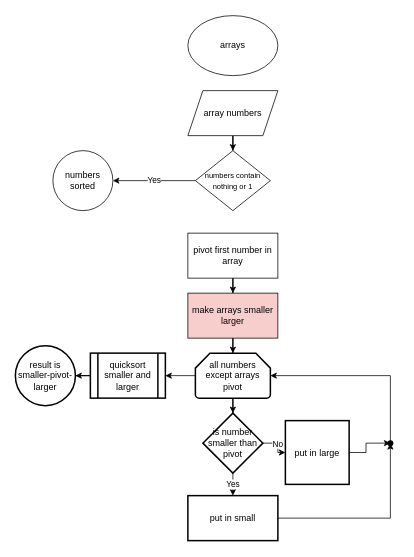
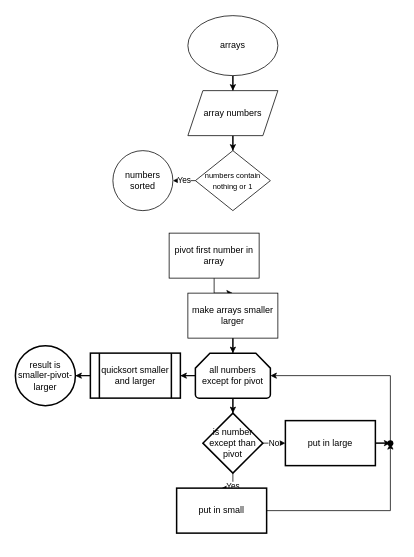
none -> (233, 85)
(83, 180) -> (143, 180)
(233, 255) -> (214, 255)
(233, 315) -> (233, 315)
(128, 375) -> (135, 375)
(233, 375) -> (233, 375)
(233, 443) -> (233, 443)
(317, 452) -> (330, 443)
(233, 518) -> (222, 510)
